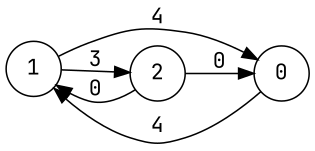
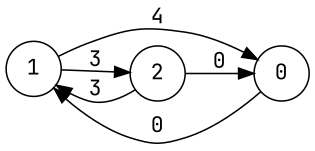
(96, 90) -> (96, 90)
(158, 126) -> (158, 126)
